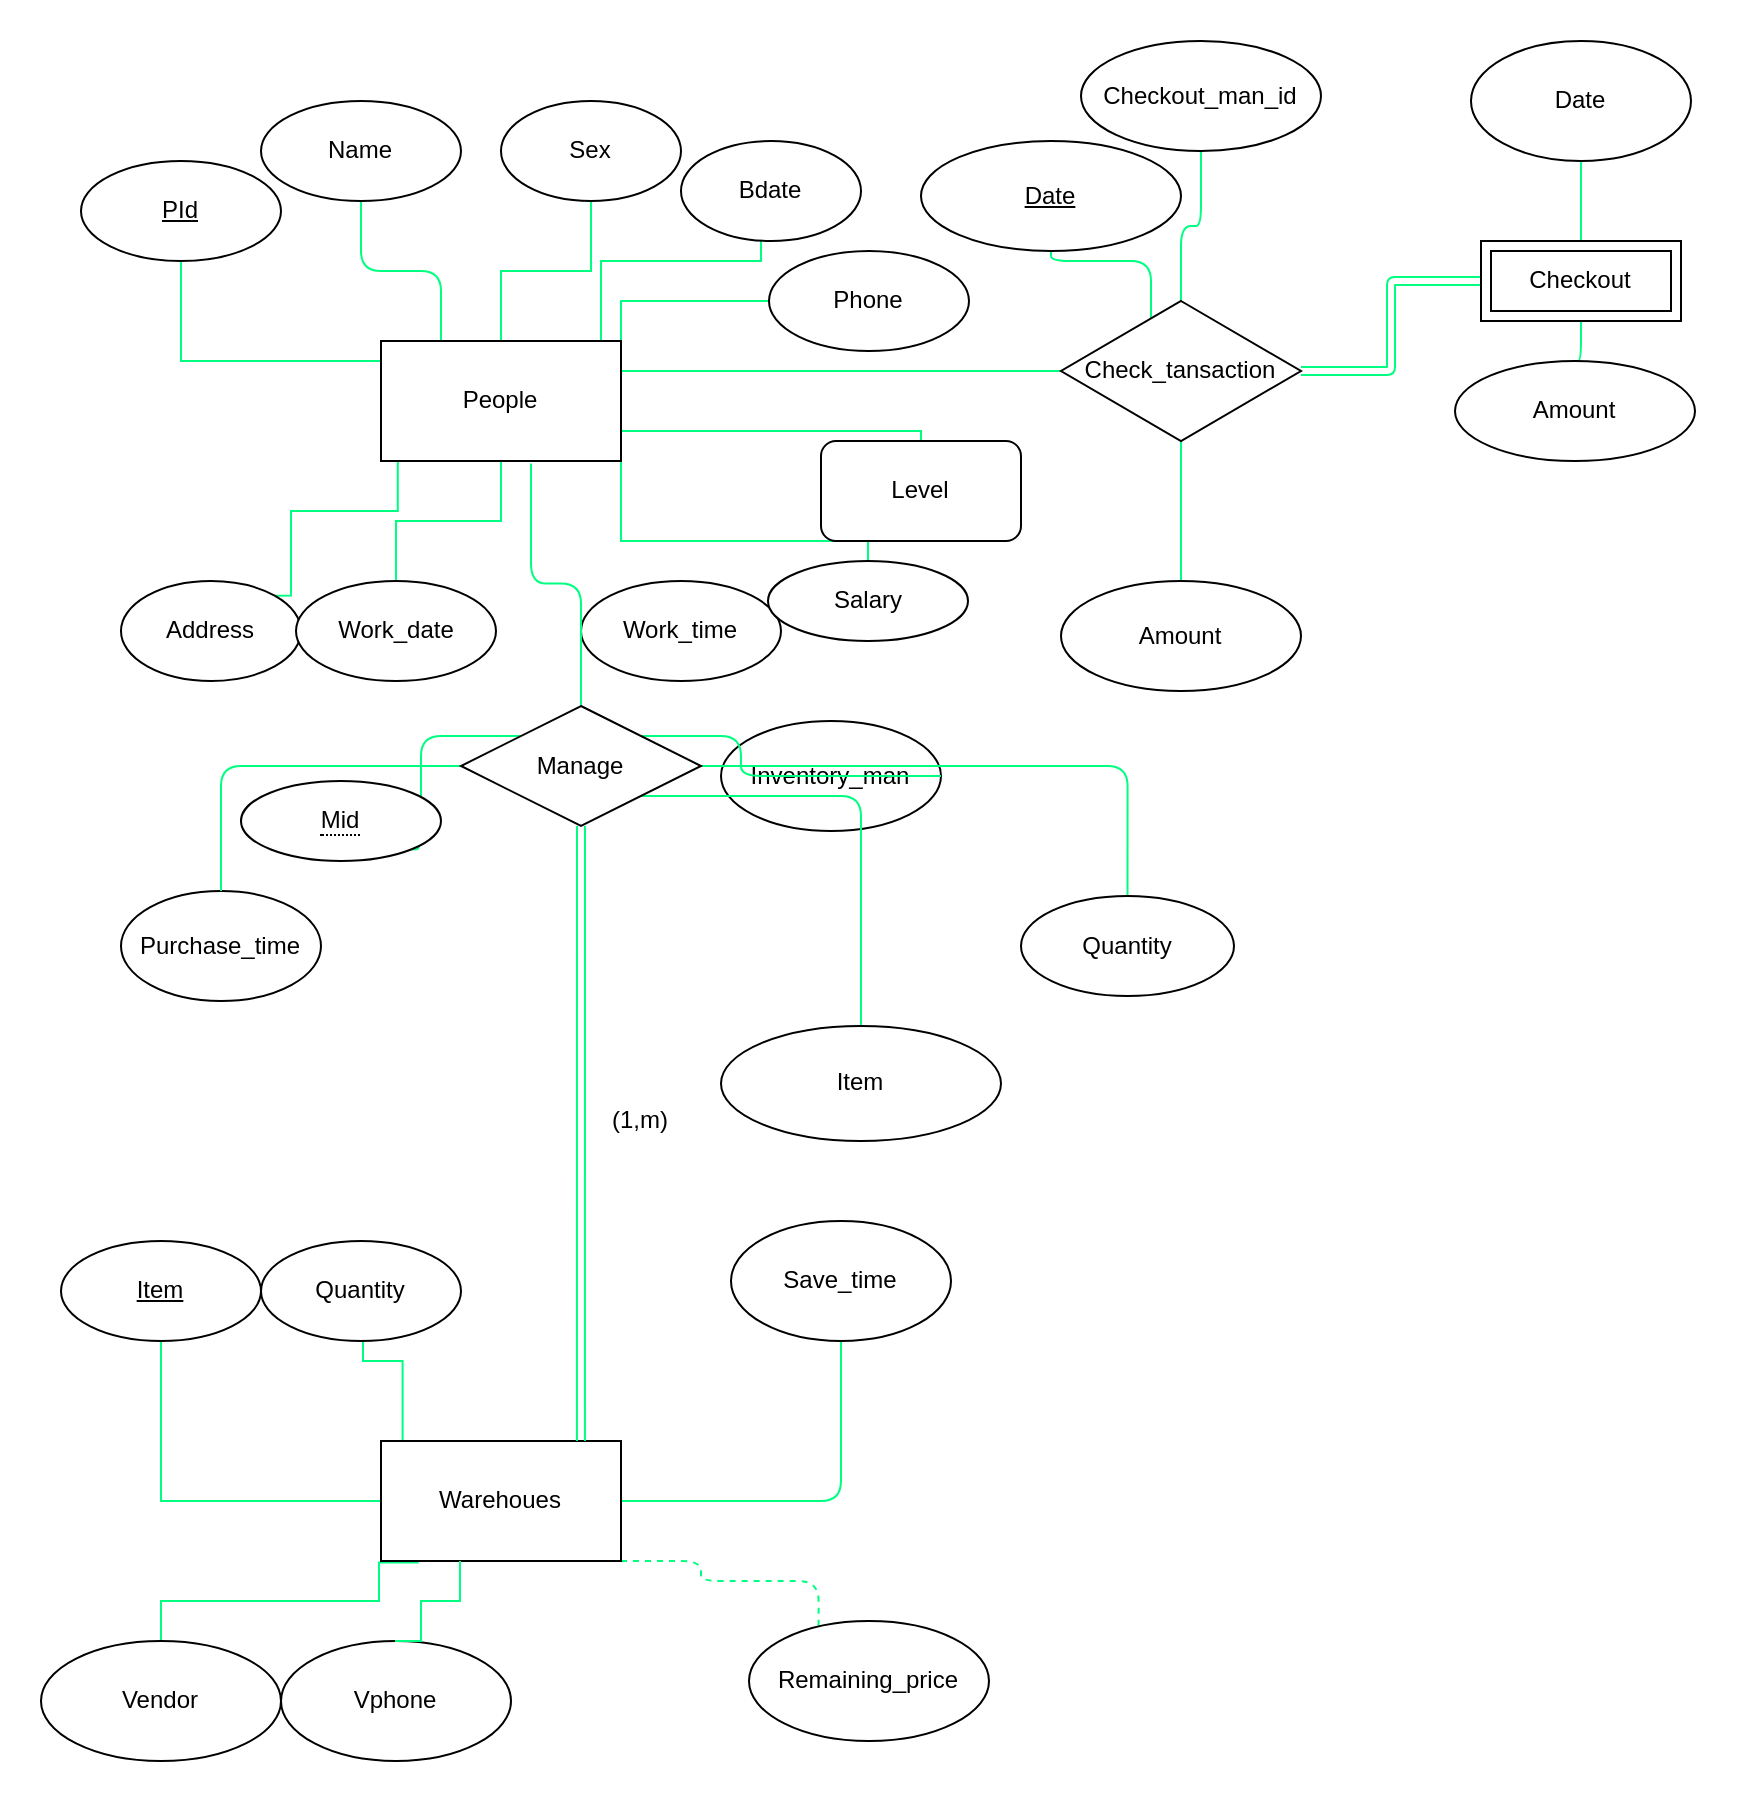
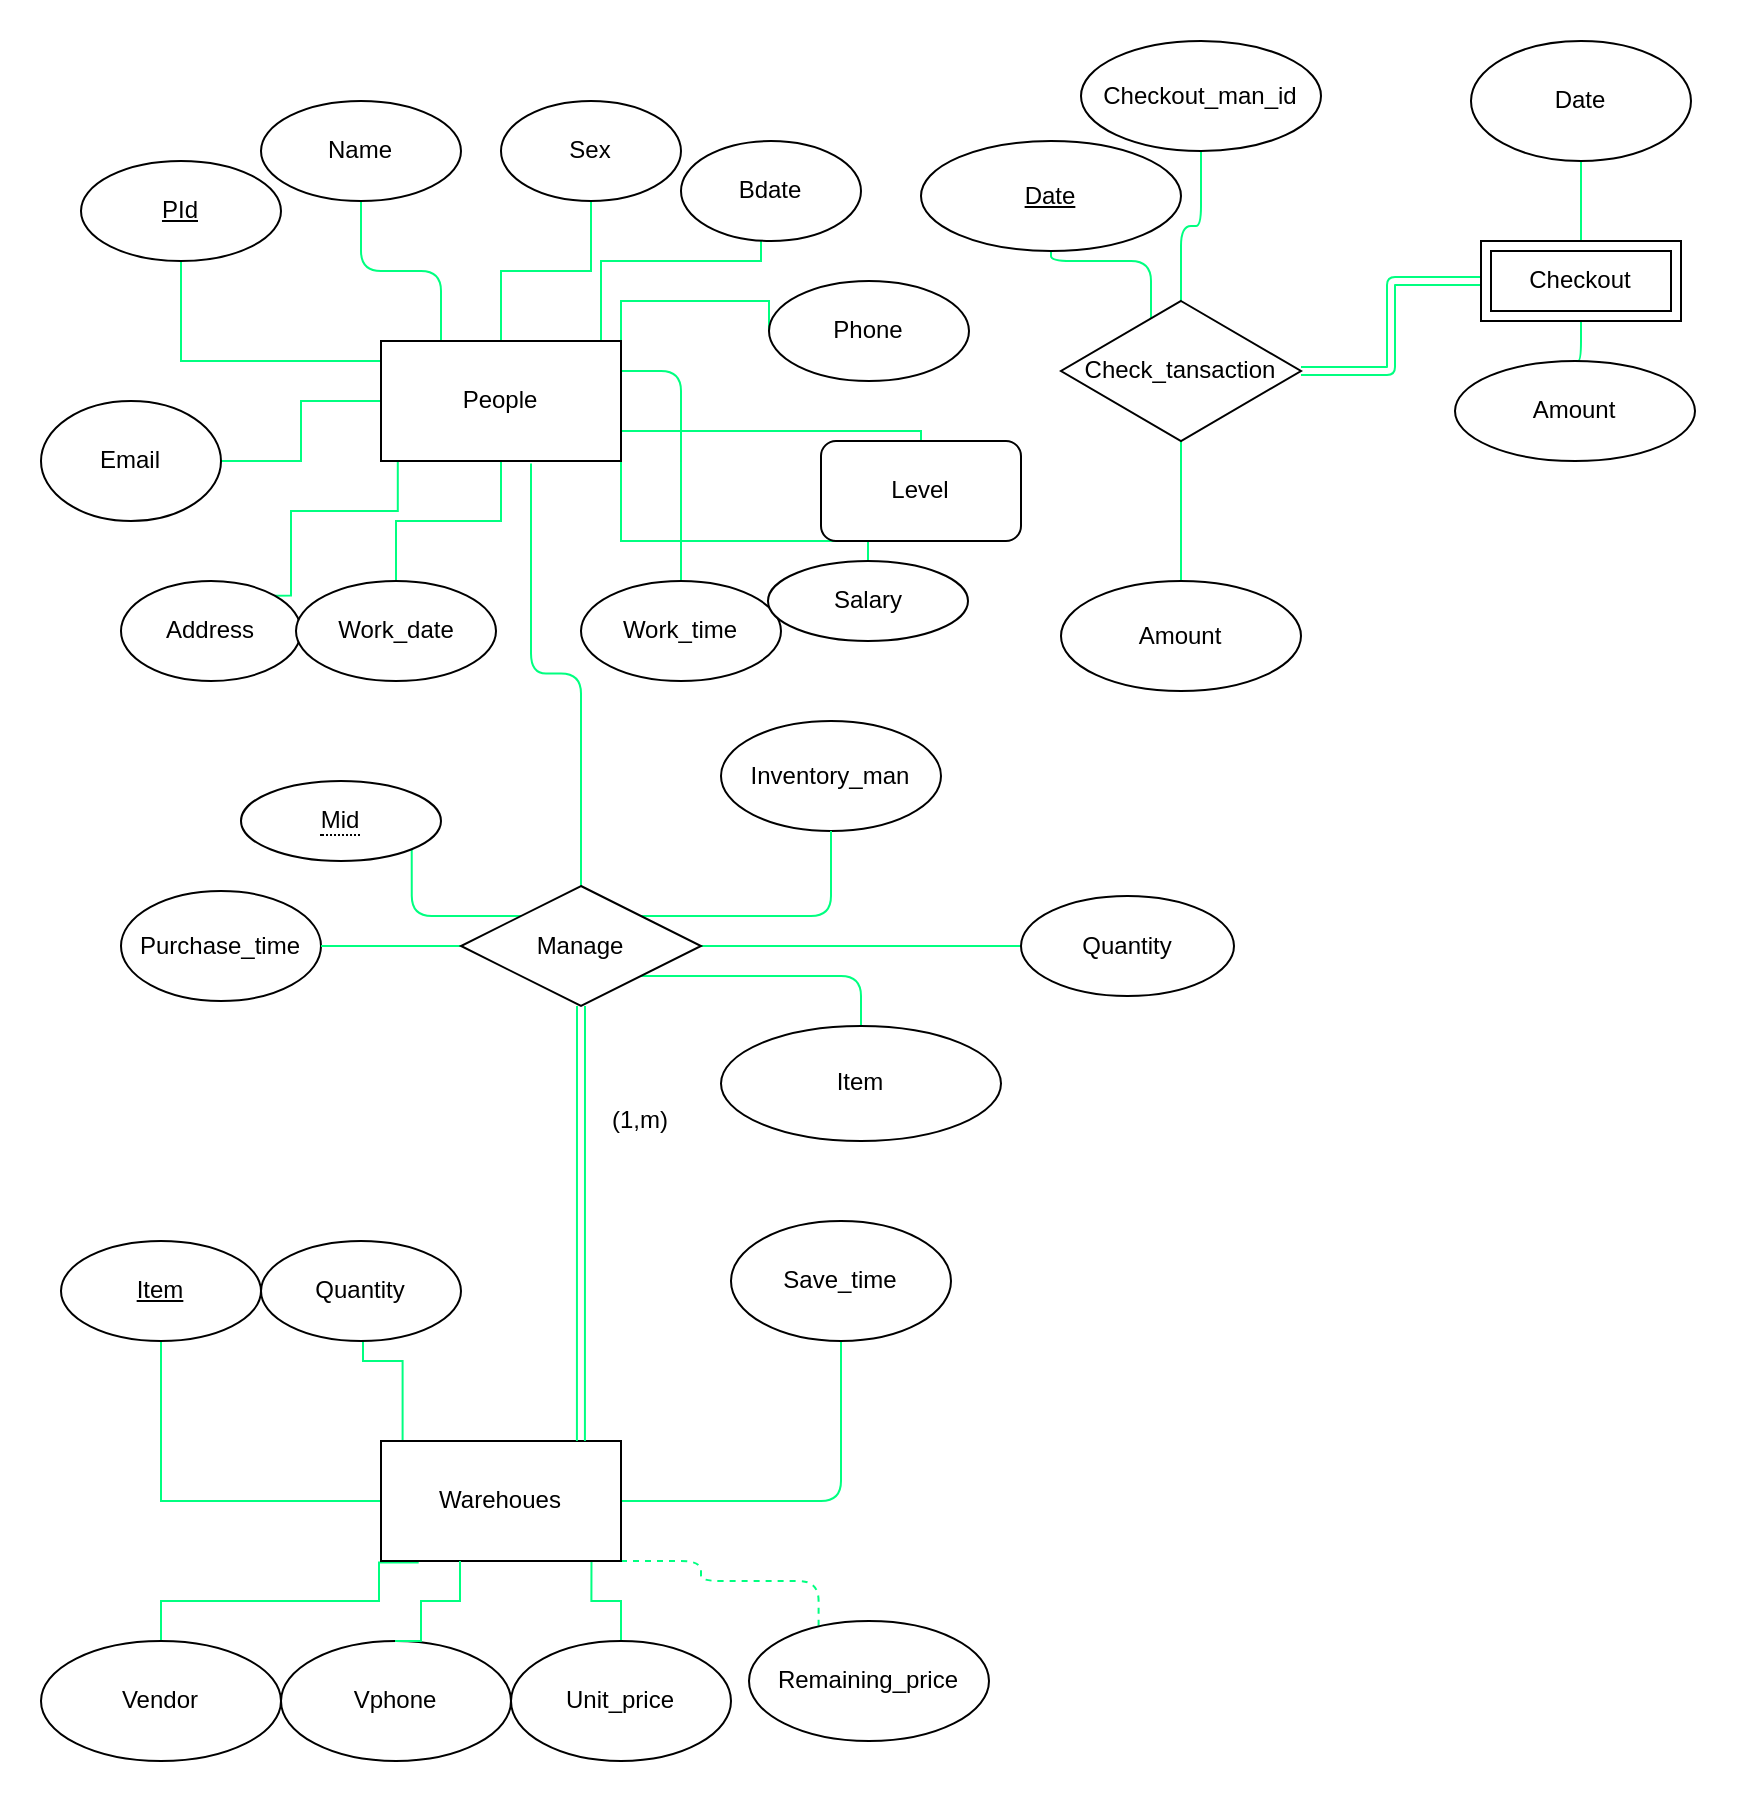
(869, 301) -> (869, 331)
(862, 371) -> (681, 474)
none -> (301, 431)
none -> (131, 461)
(581, 766) -> (581, 946)
none -> (606, 1601)
none -> (621, 1701)
